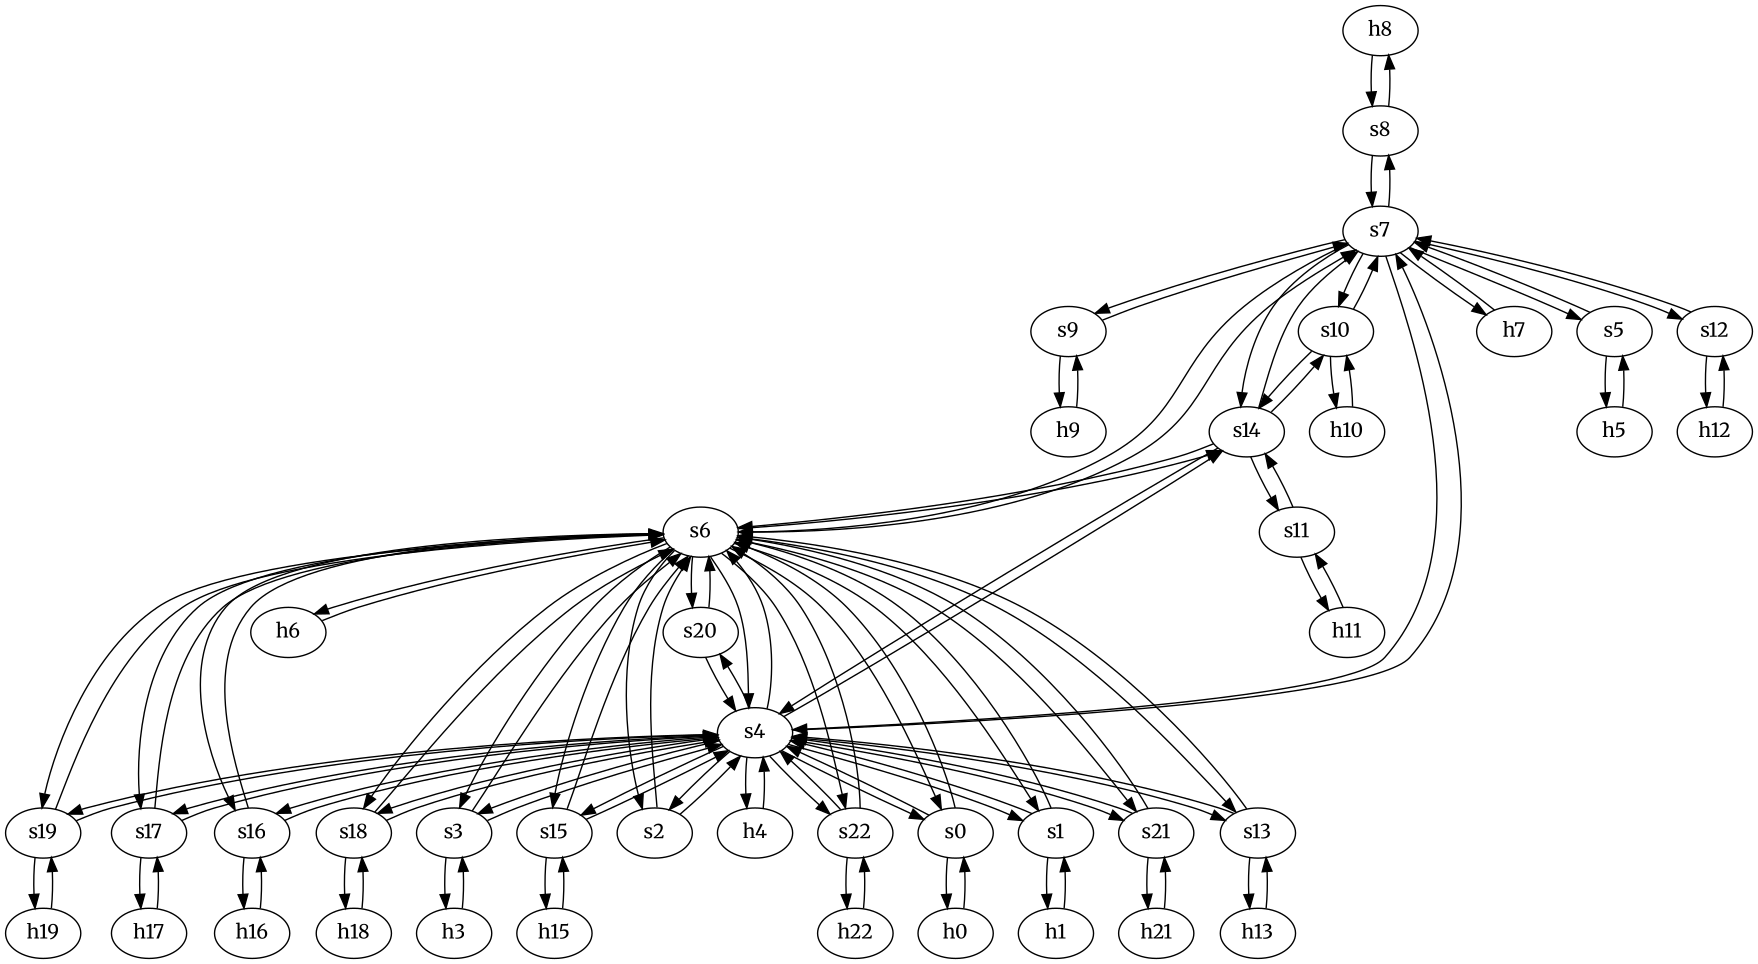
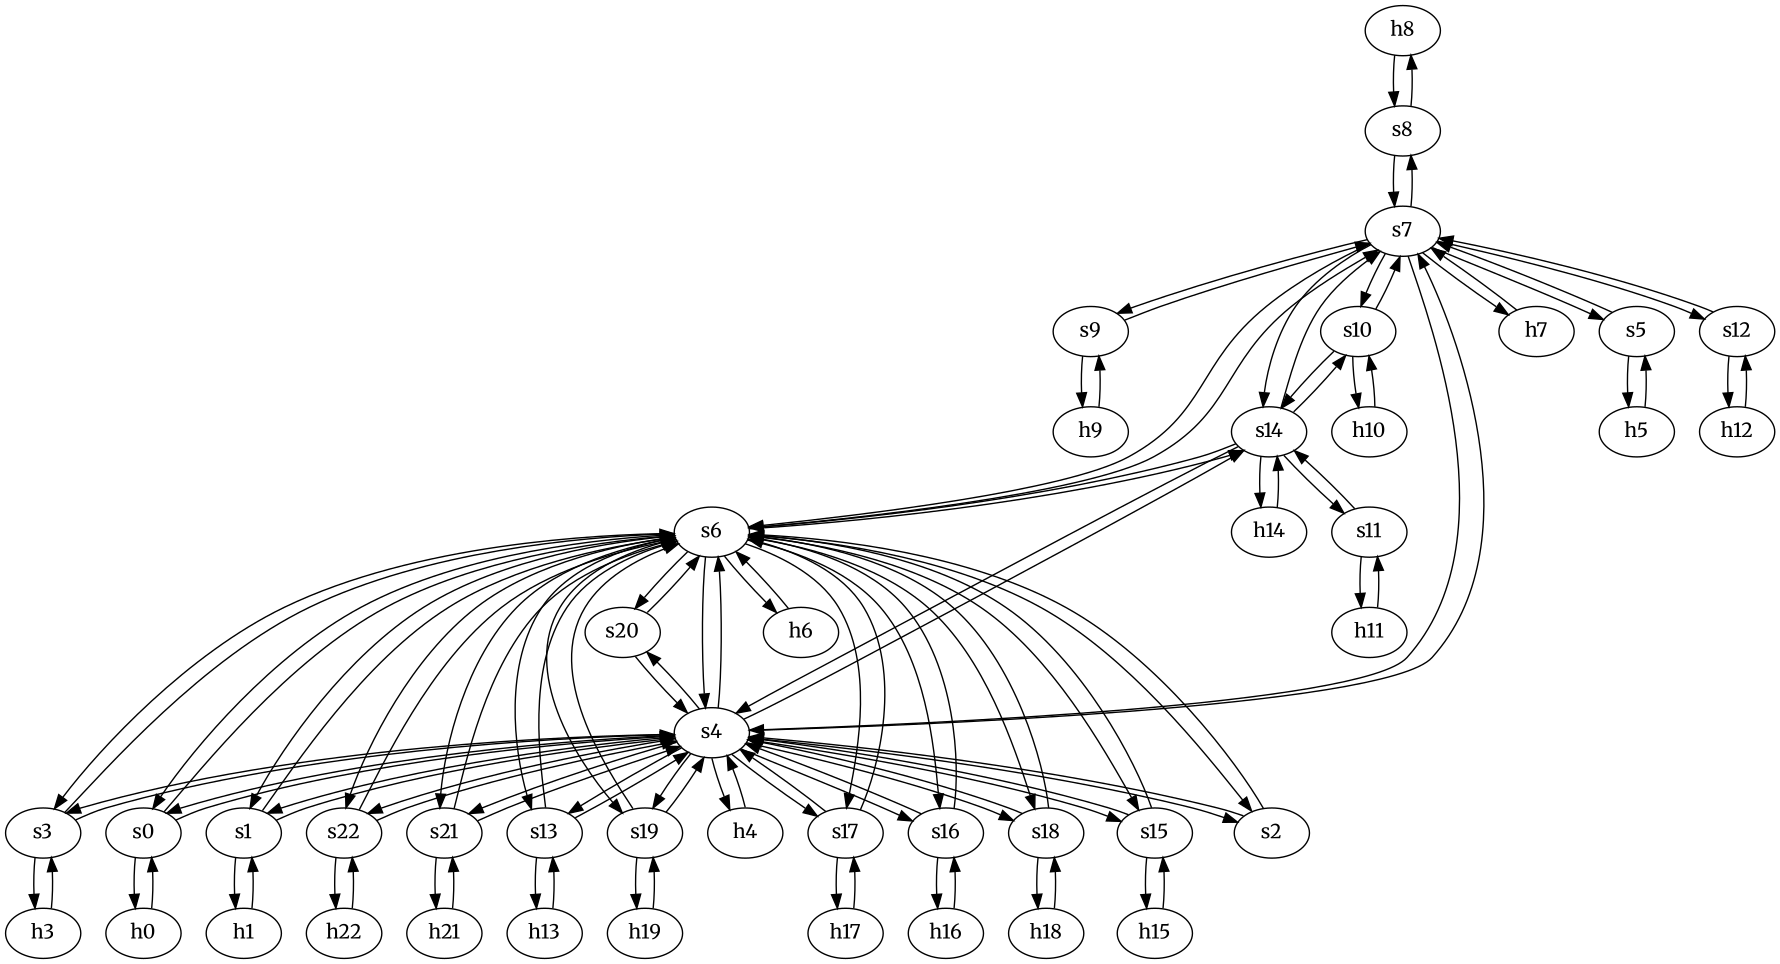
none -> (1269, 532)
